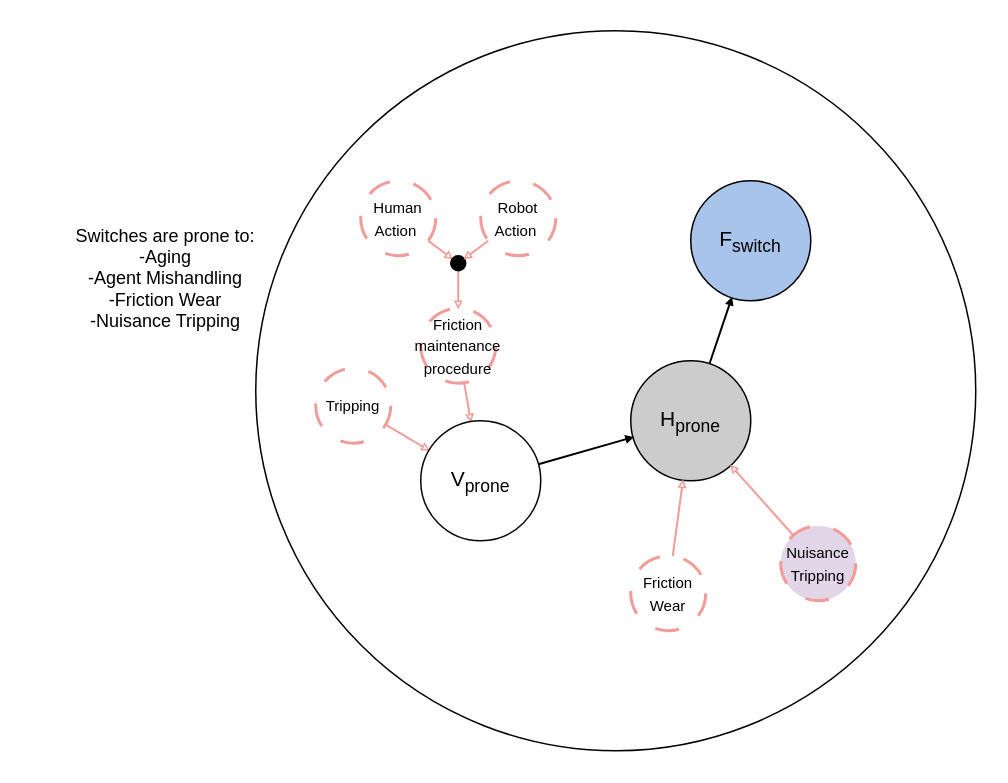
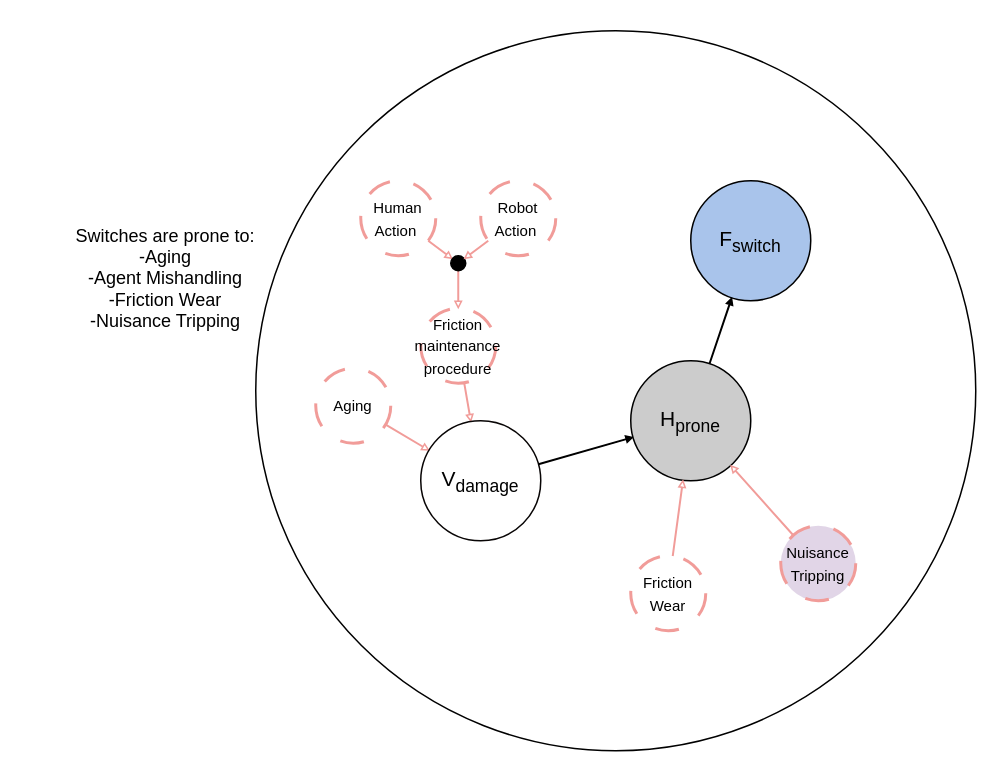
(353, 406) -> (353, 406)
(481, 481) -> (481, 481)
